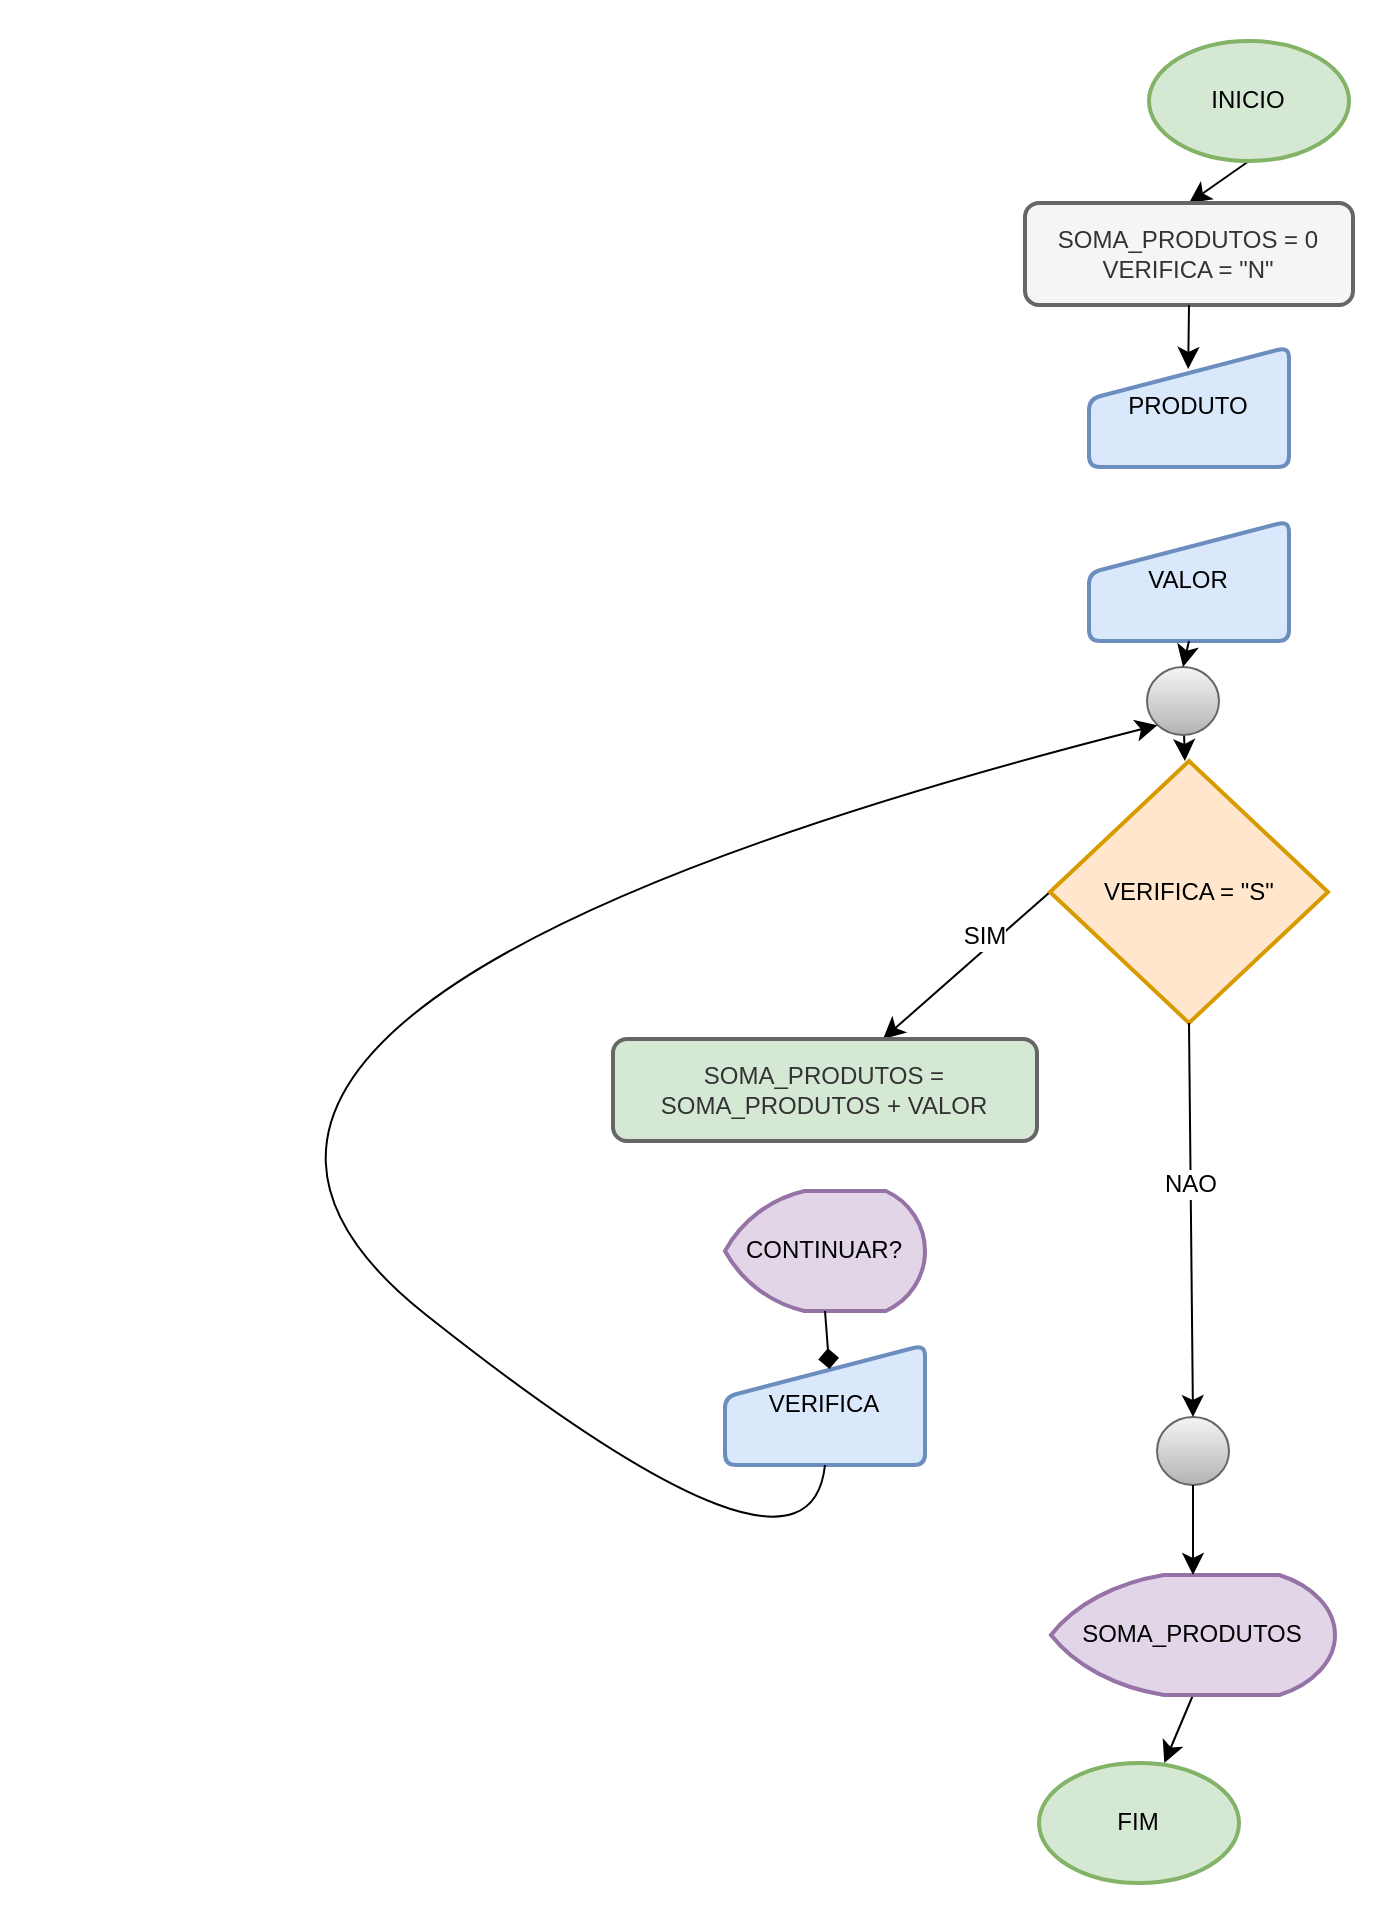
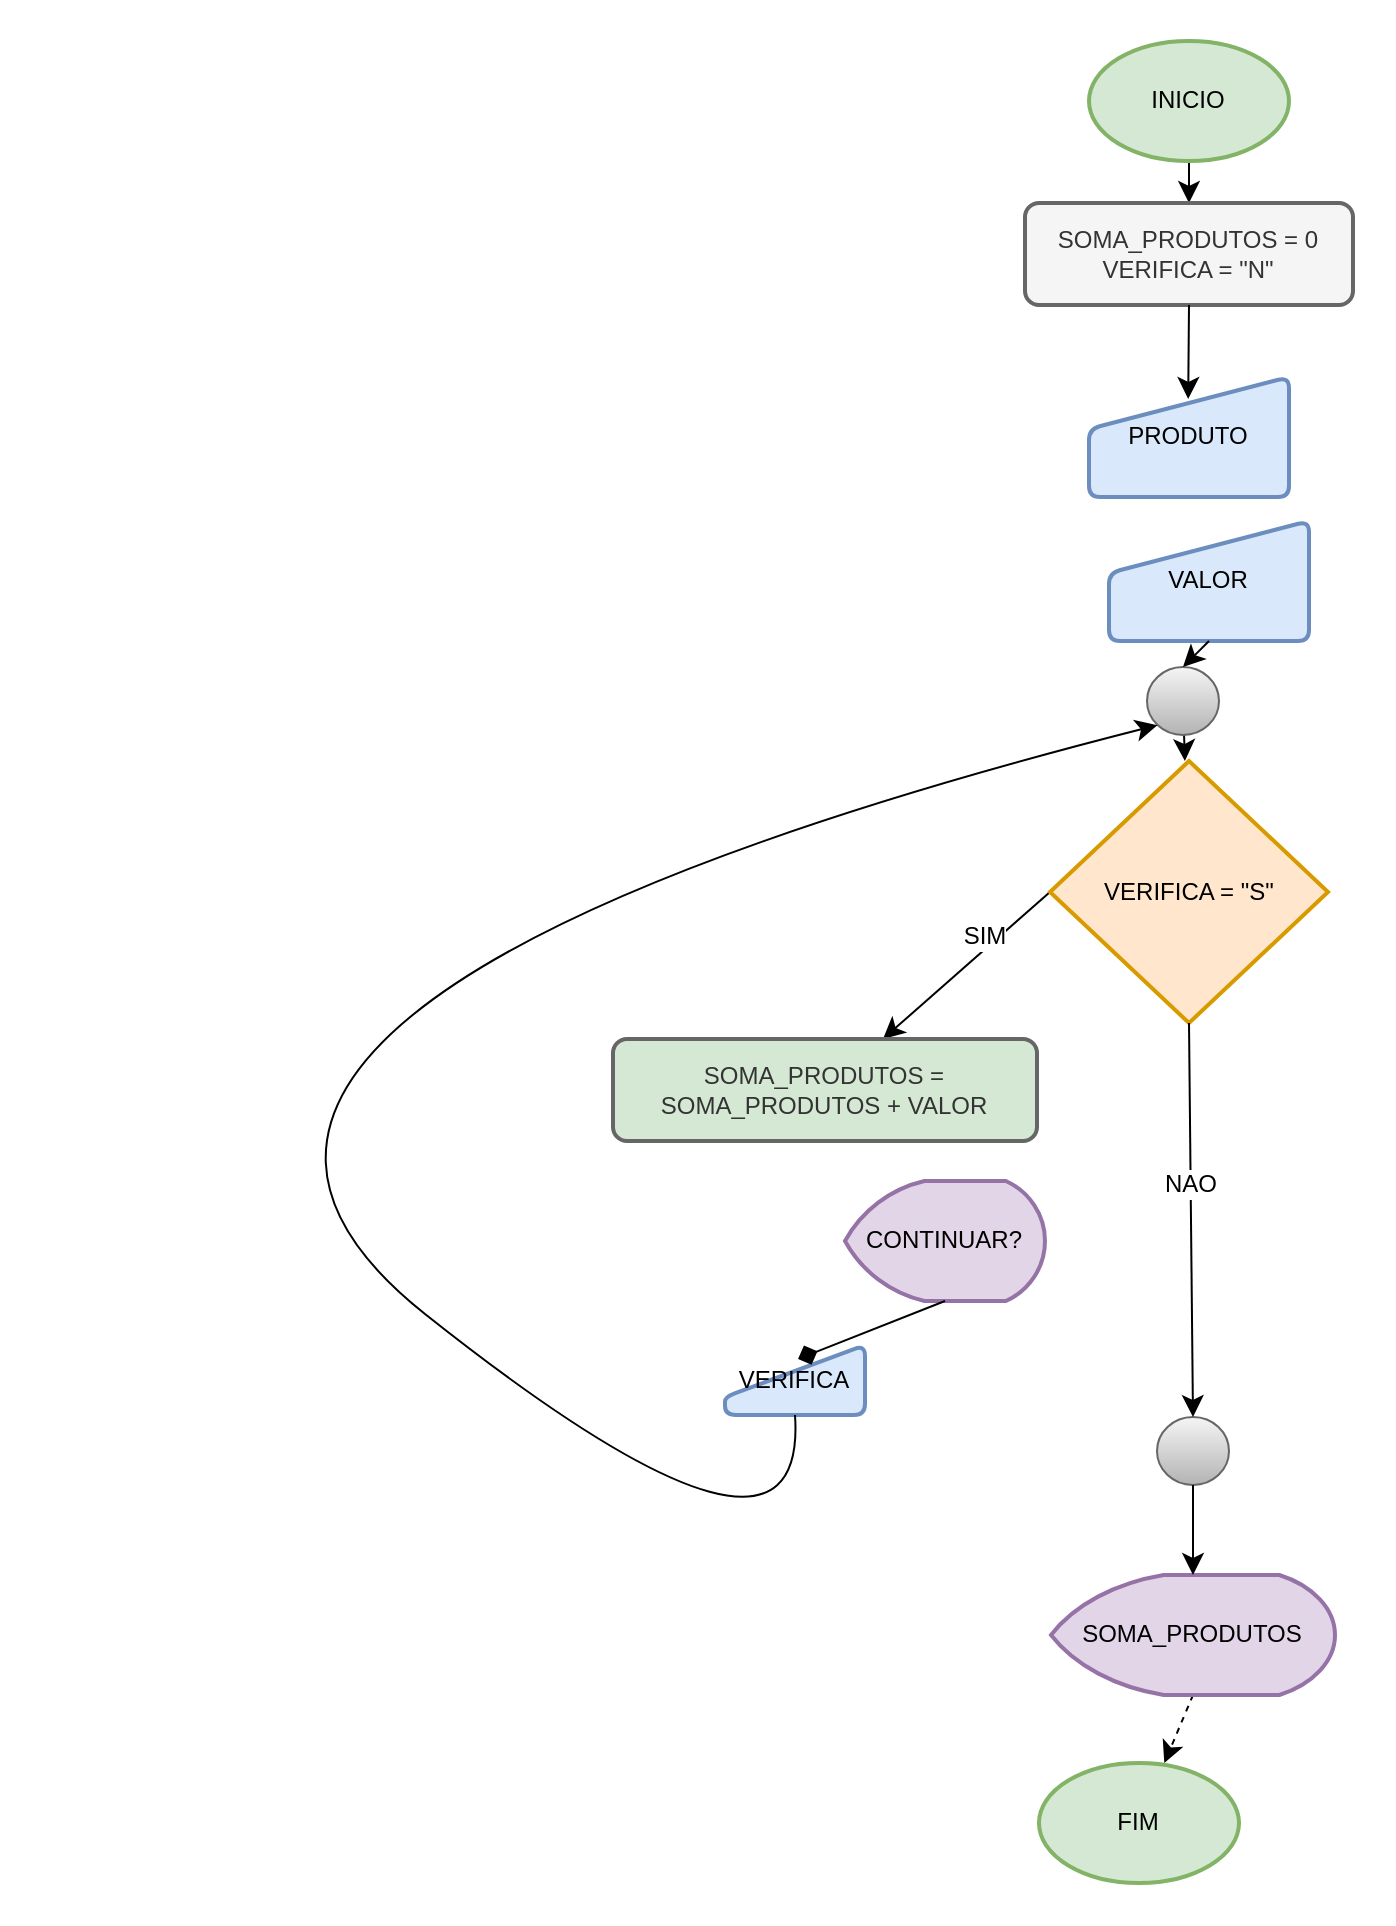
(1249, 101) -> (1189, 101)
(1189, 407) -> (1189, 437)
(1189, 581) -> (1209, 581)
(825, 1251) -> (945, 1241)
(825, 1405) -> (795, 1380)
(1181, 1723) -> (1181, 1723)
